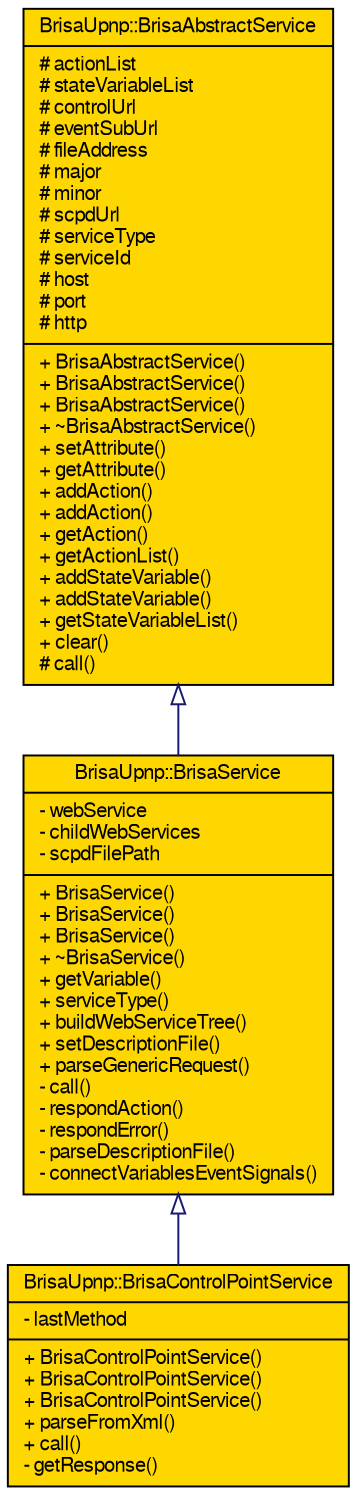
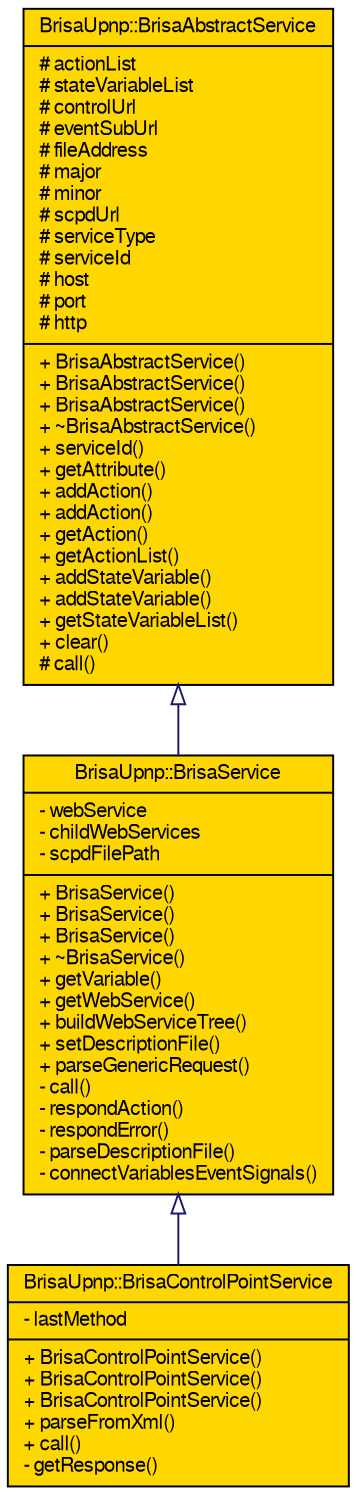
(103, 449) -> (92, 449)
(105, 1001) -> (118, 1001)
